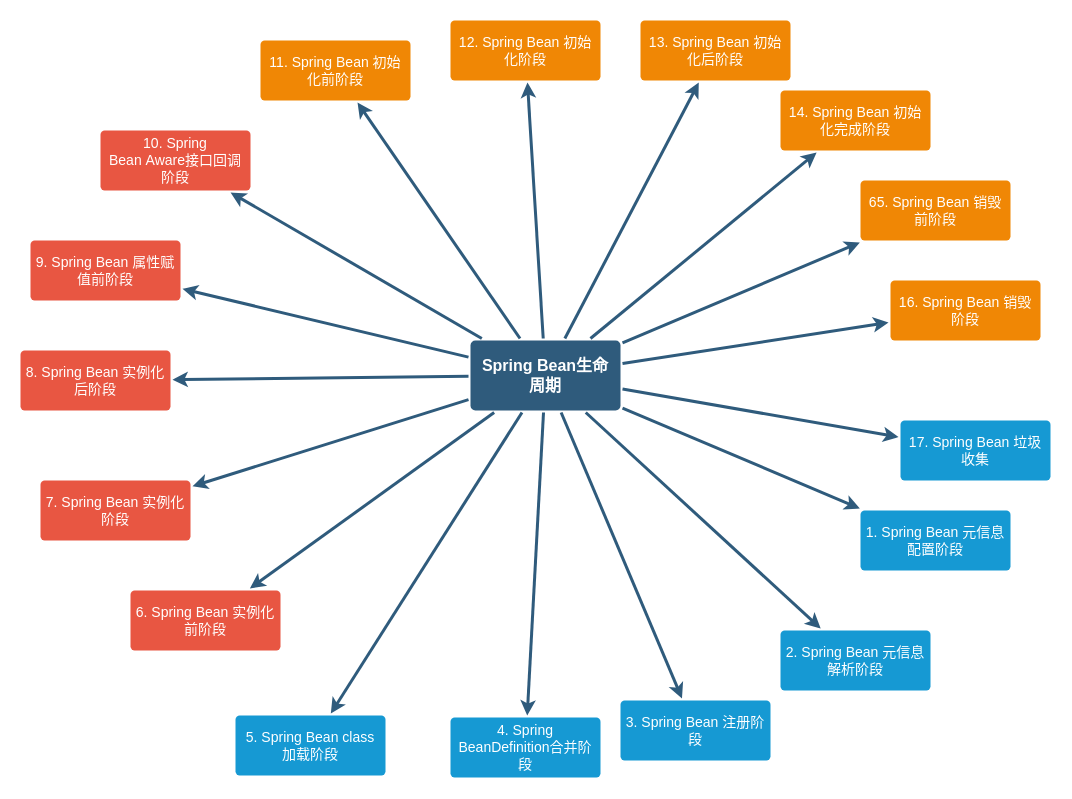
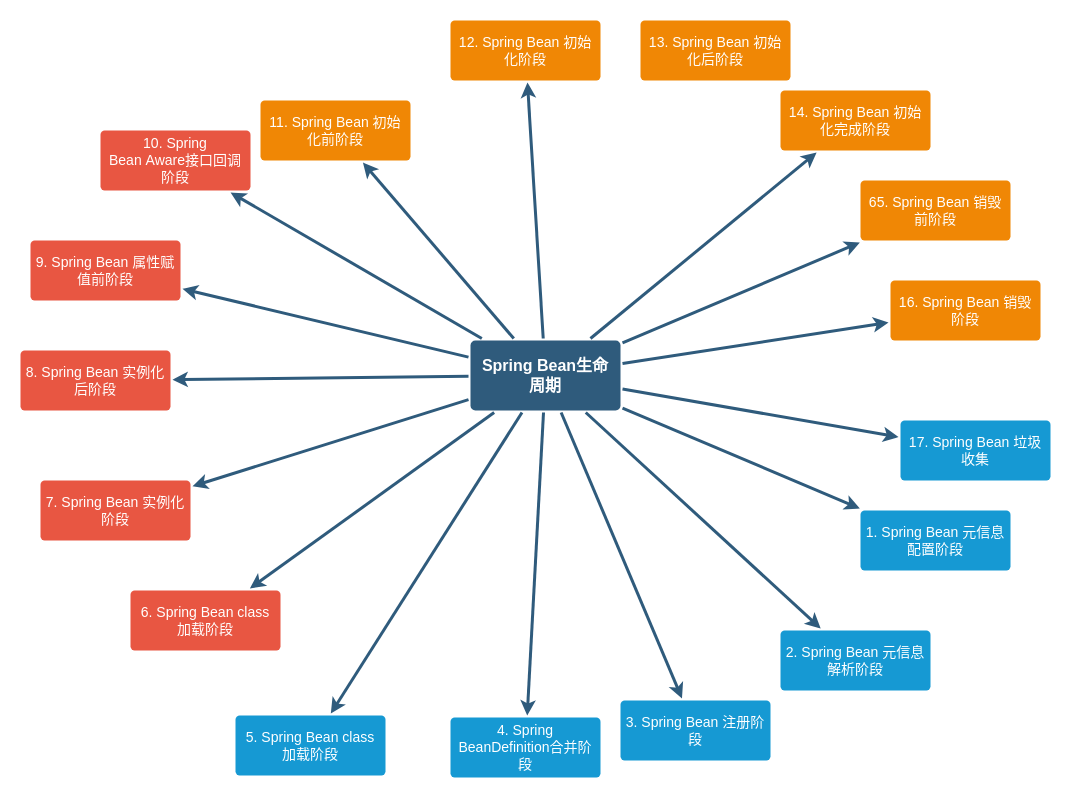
(336, 71) -> (336, 131)
(629, 215) -> none
(206, 621) -> (206, 621)
